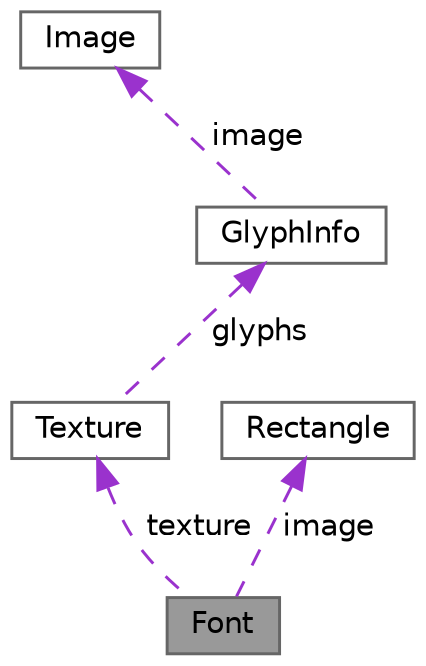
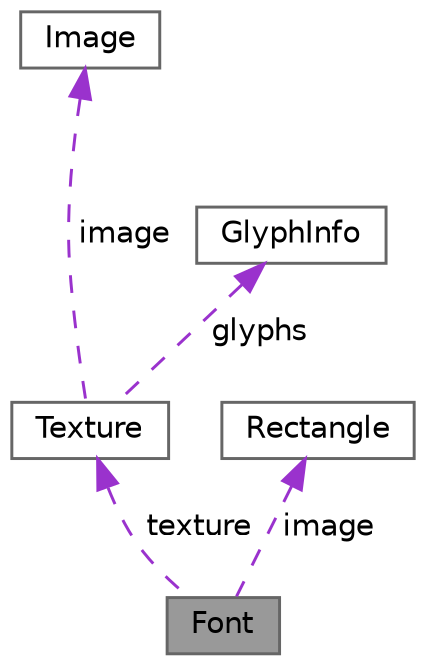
(201, 148) -> (69, 250)
